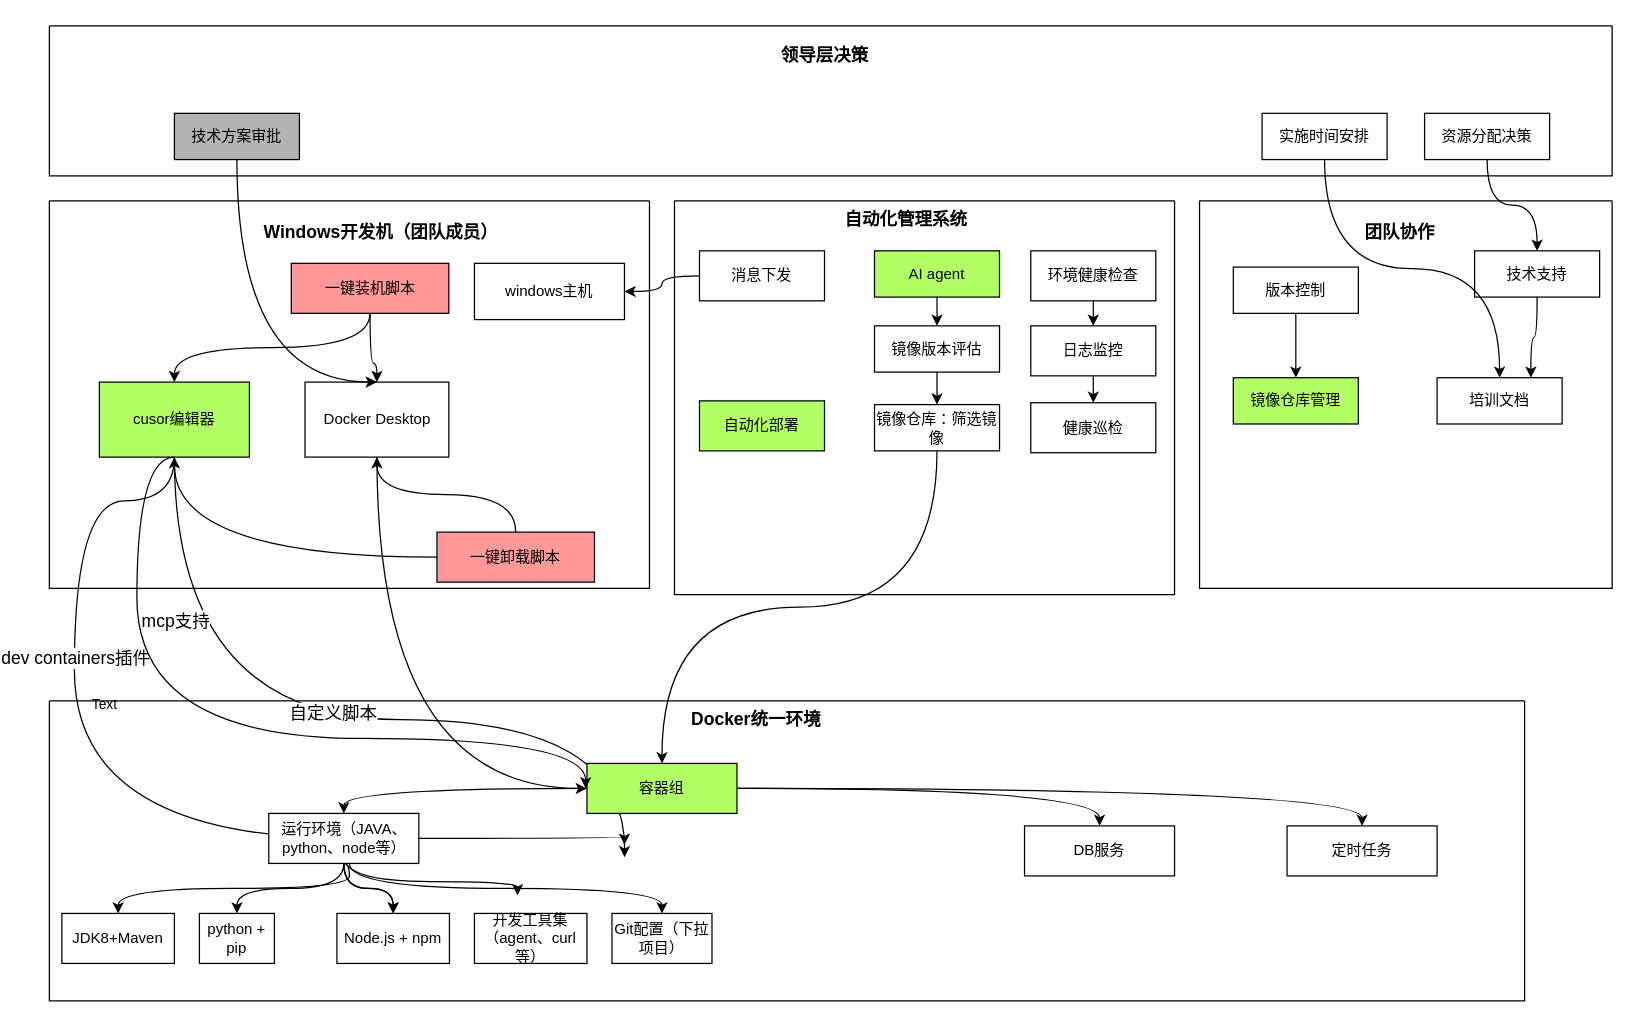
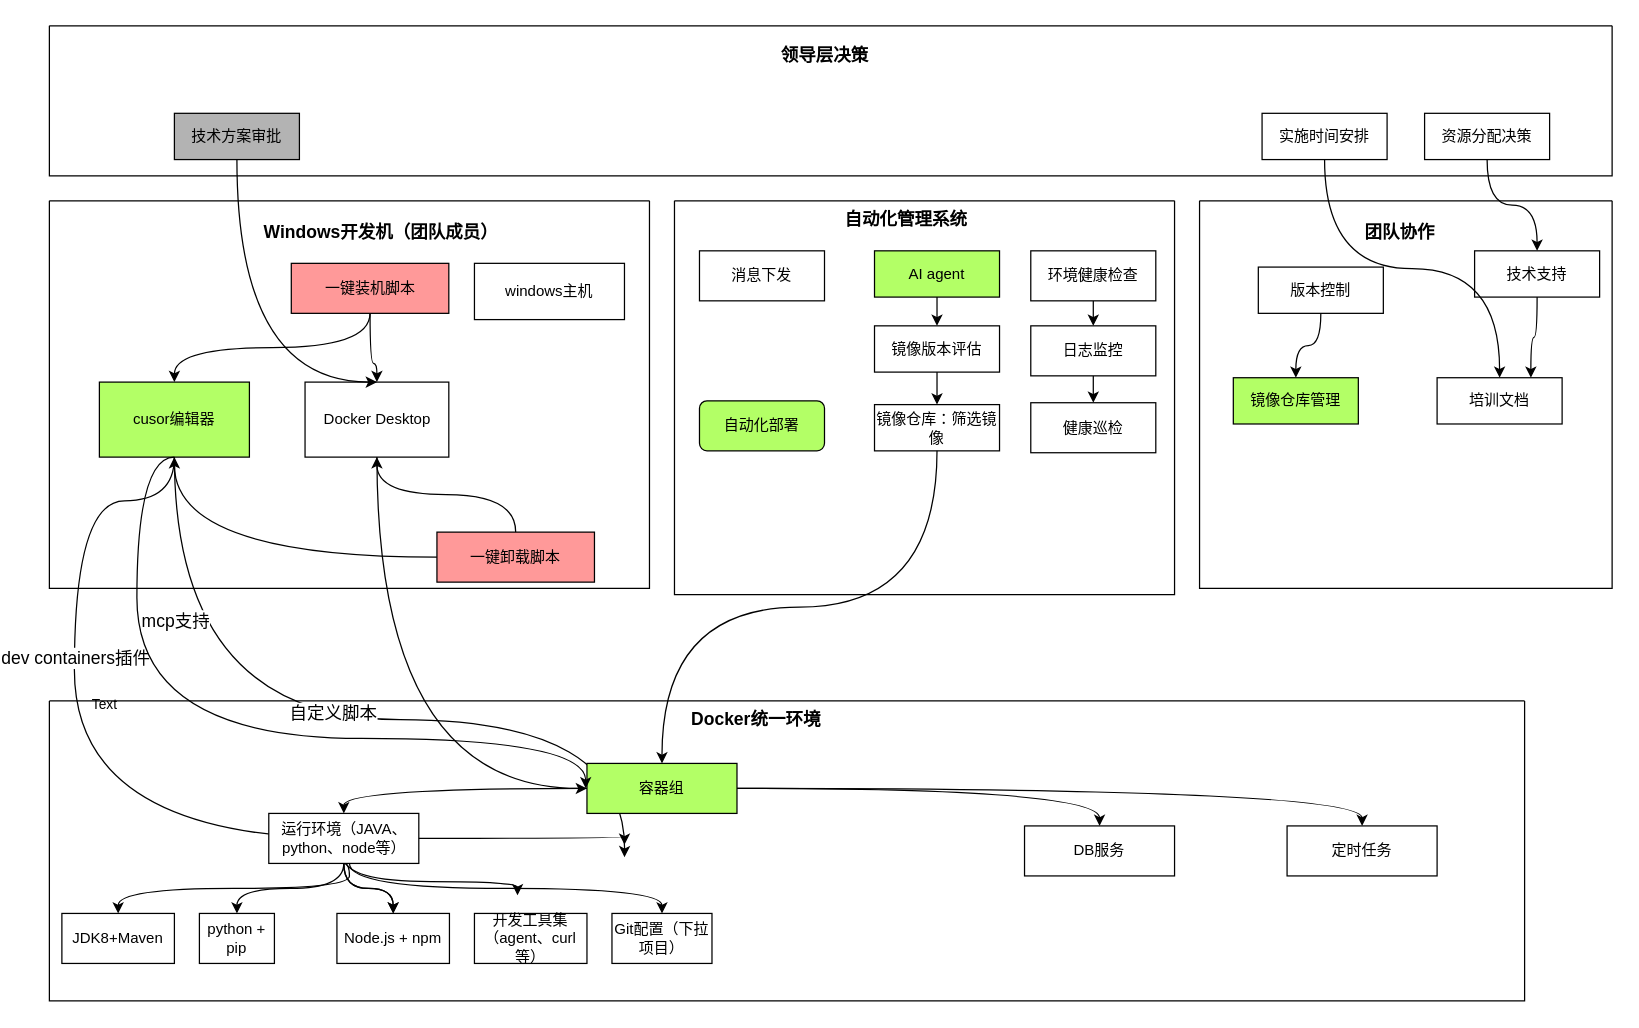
(665, 279) -> none
(1296, 290) -> (1321, 290)
(762, 426) -> (762, 426)
